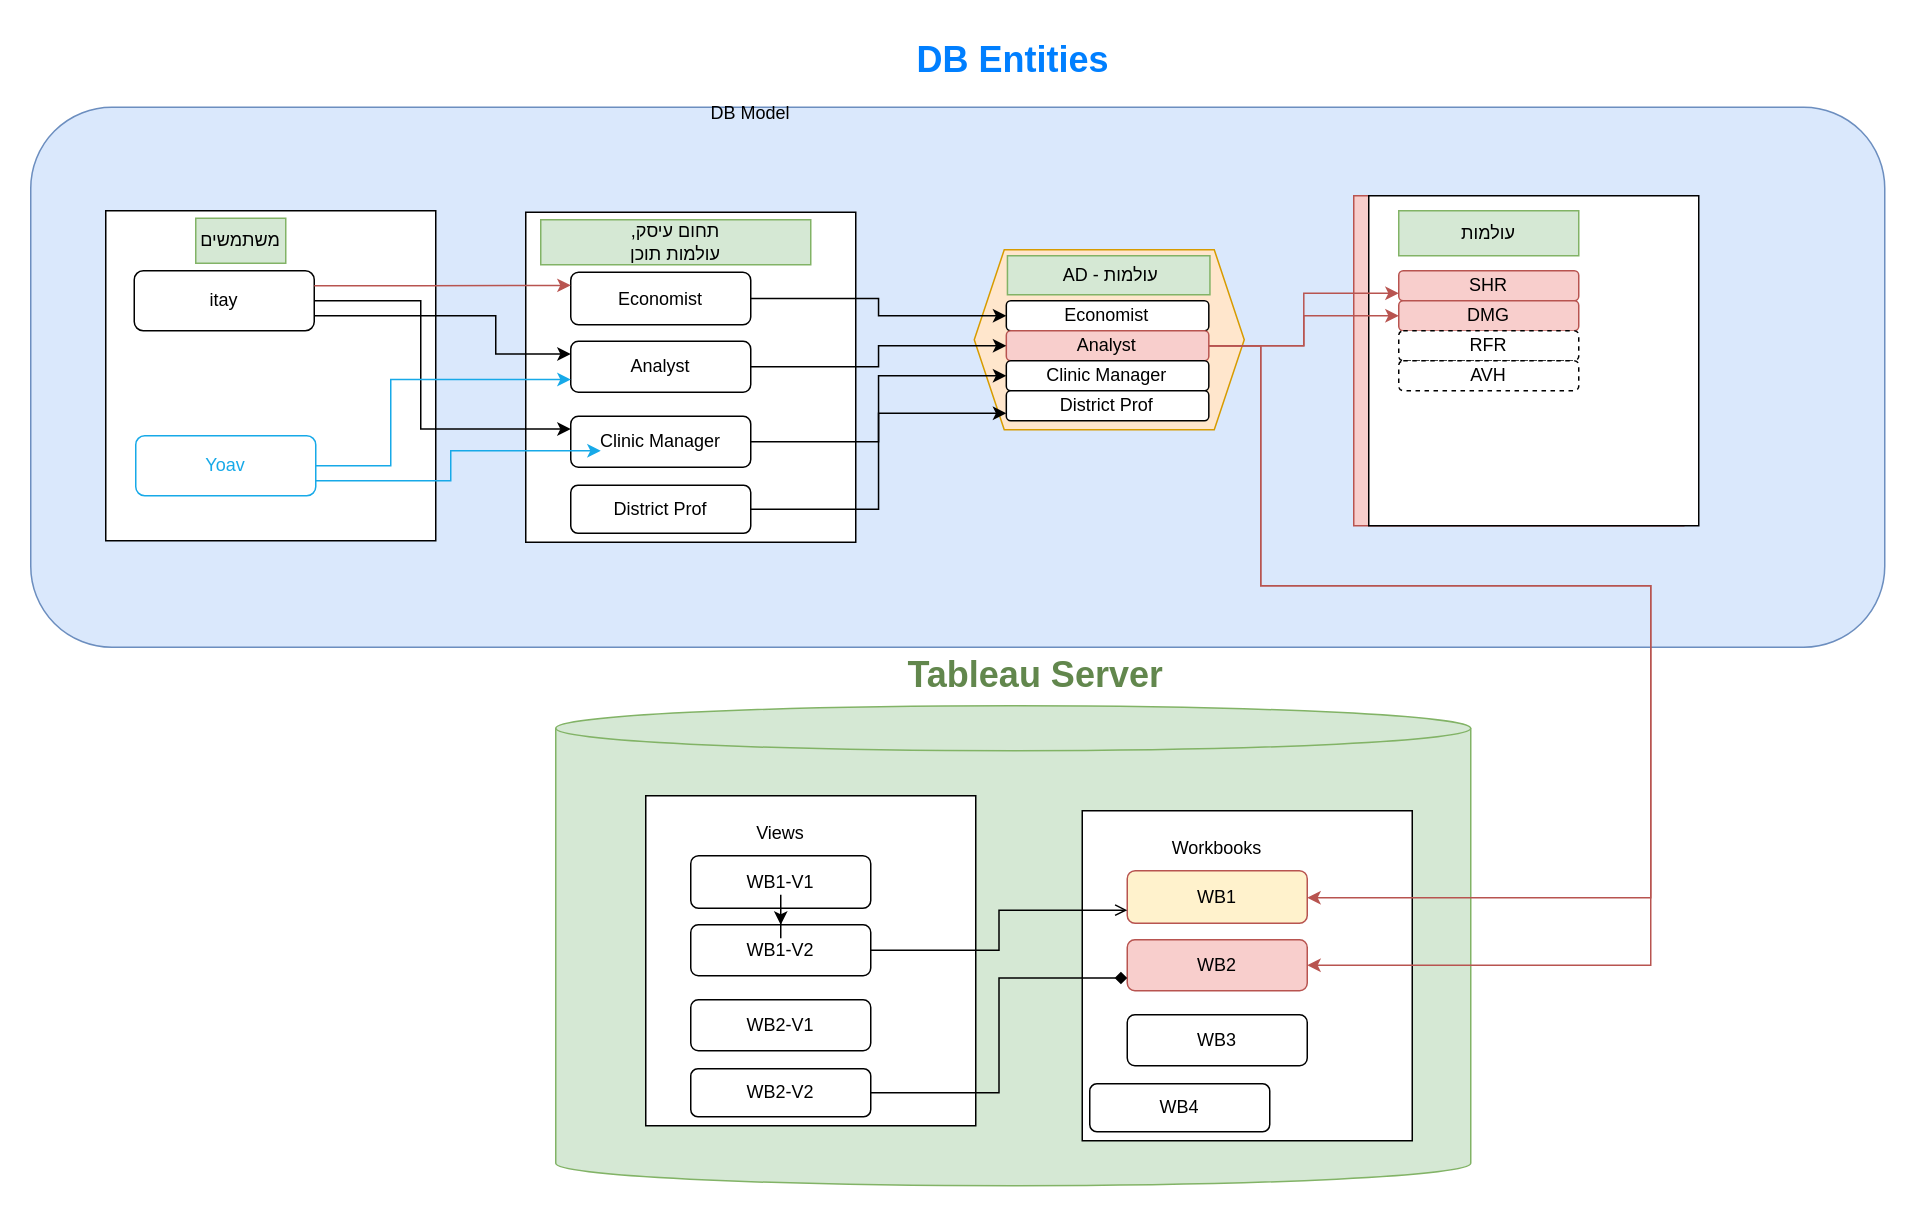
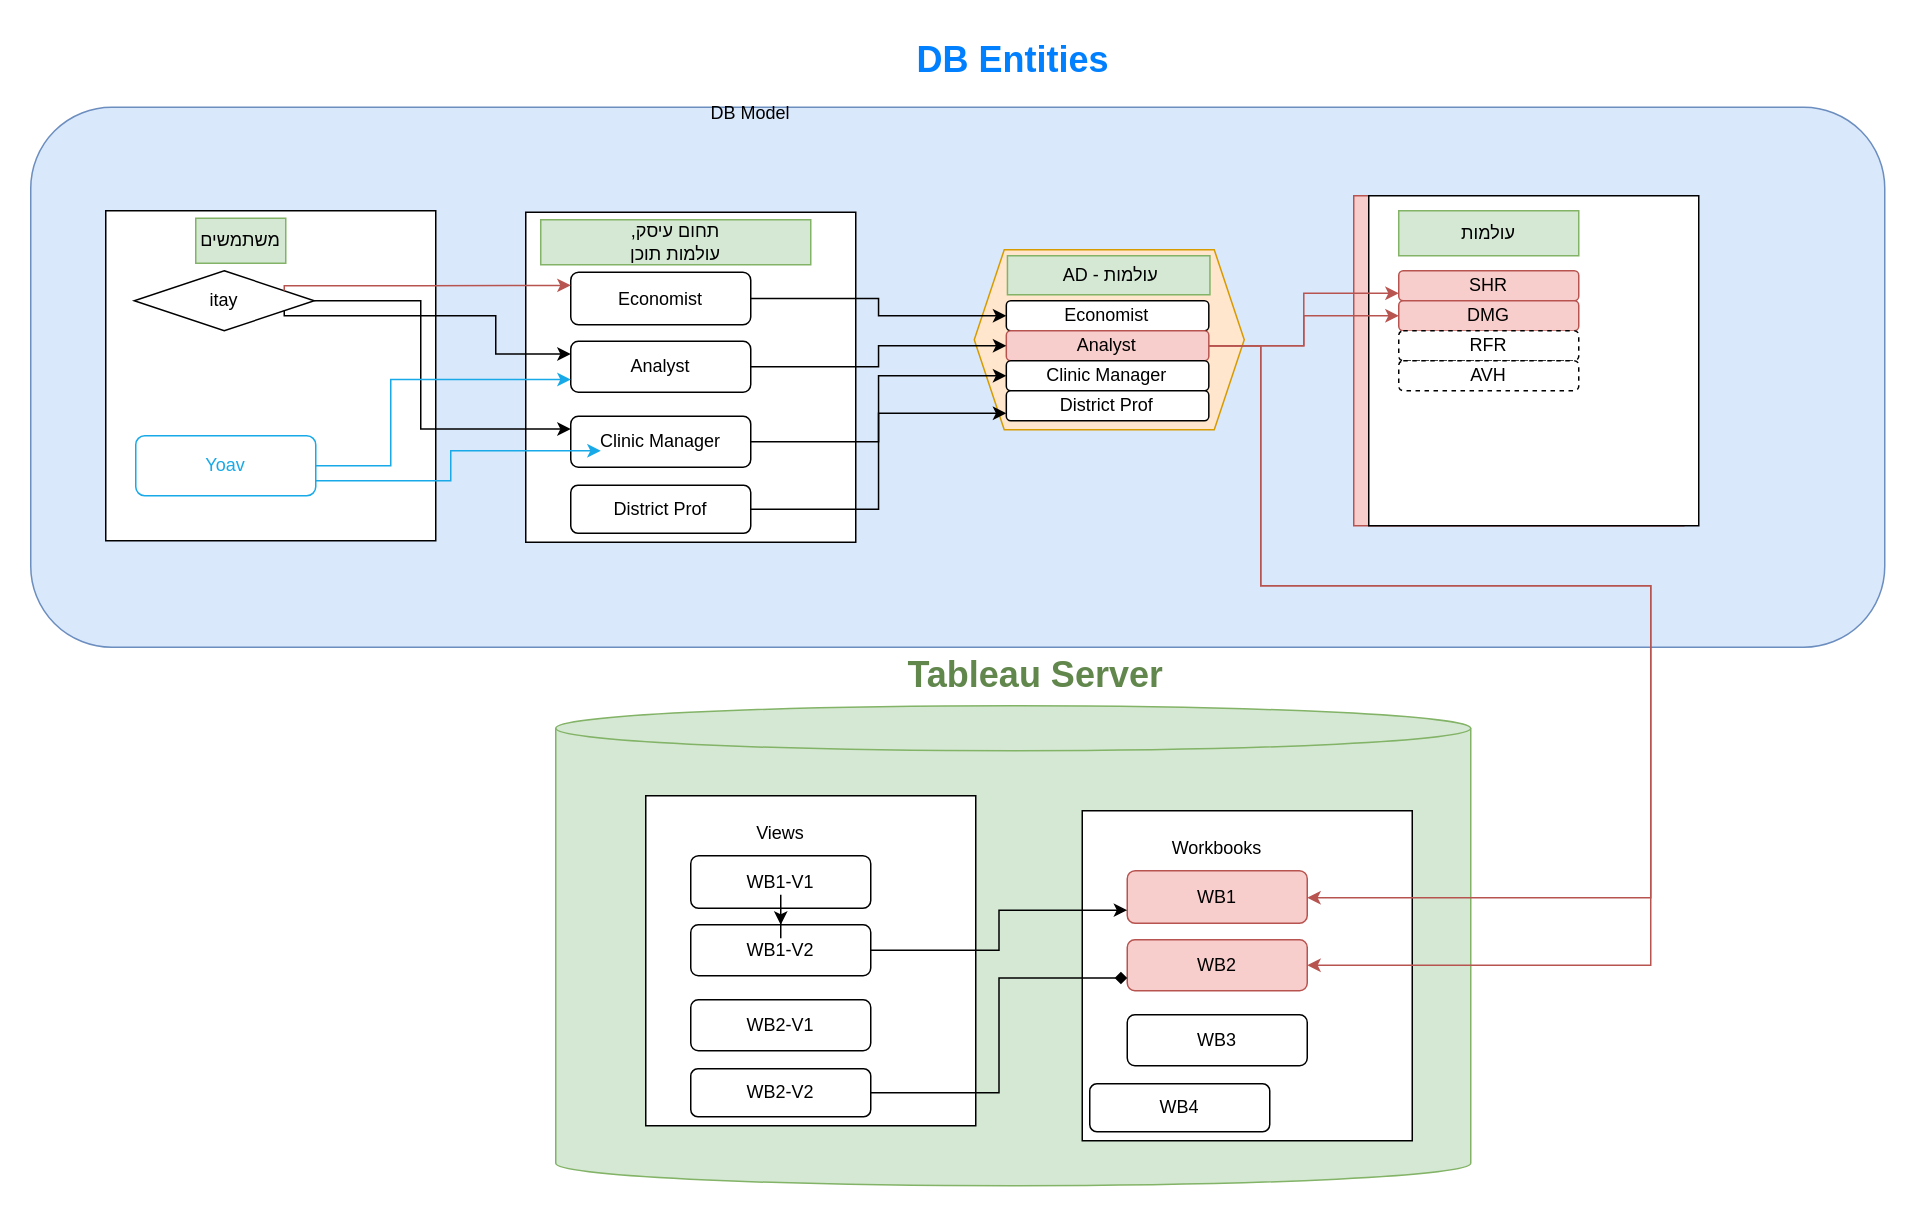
(224, 301) -> (224, 301)
(1217, 897) -> (1217, 897)
(1118, 910) -> (1116, 910)
